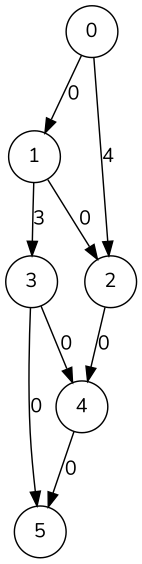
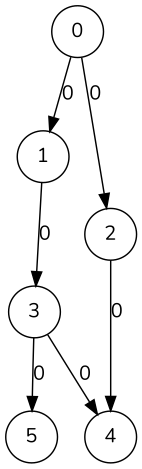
(109, 157) -> (96, 94)
(69, 213) -> none
(40, 219) -> (45, 234)
(63, 463) -> none
